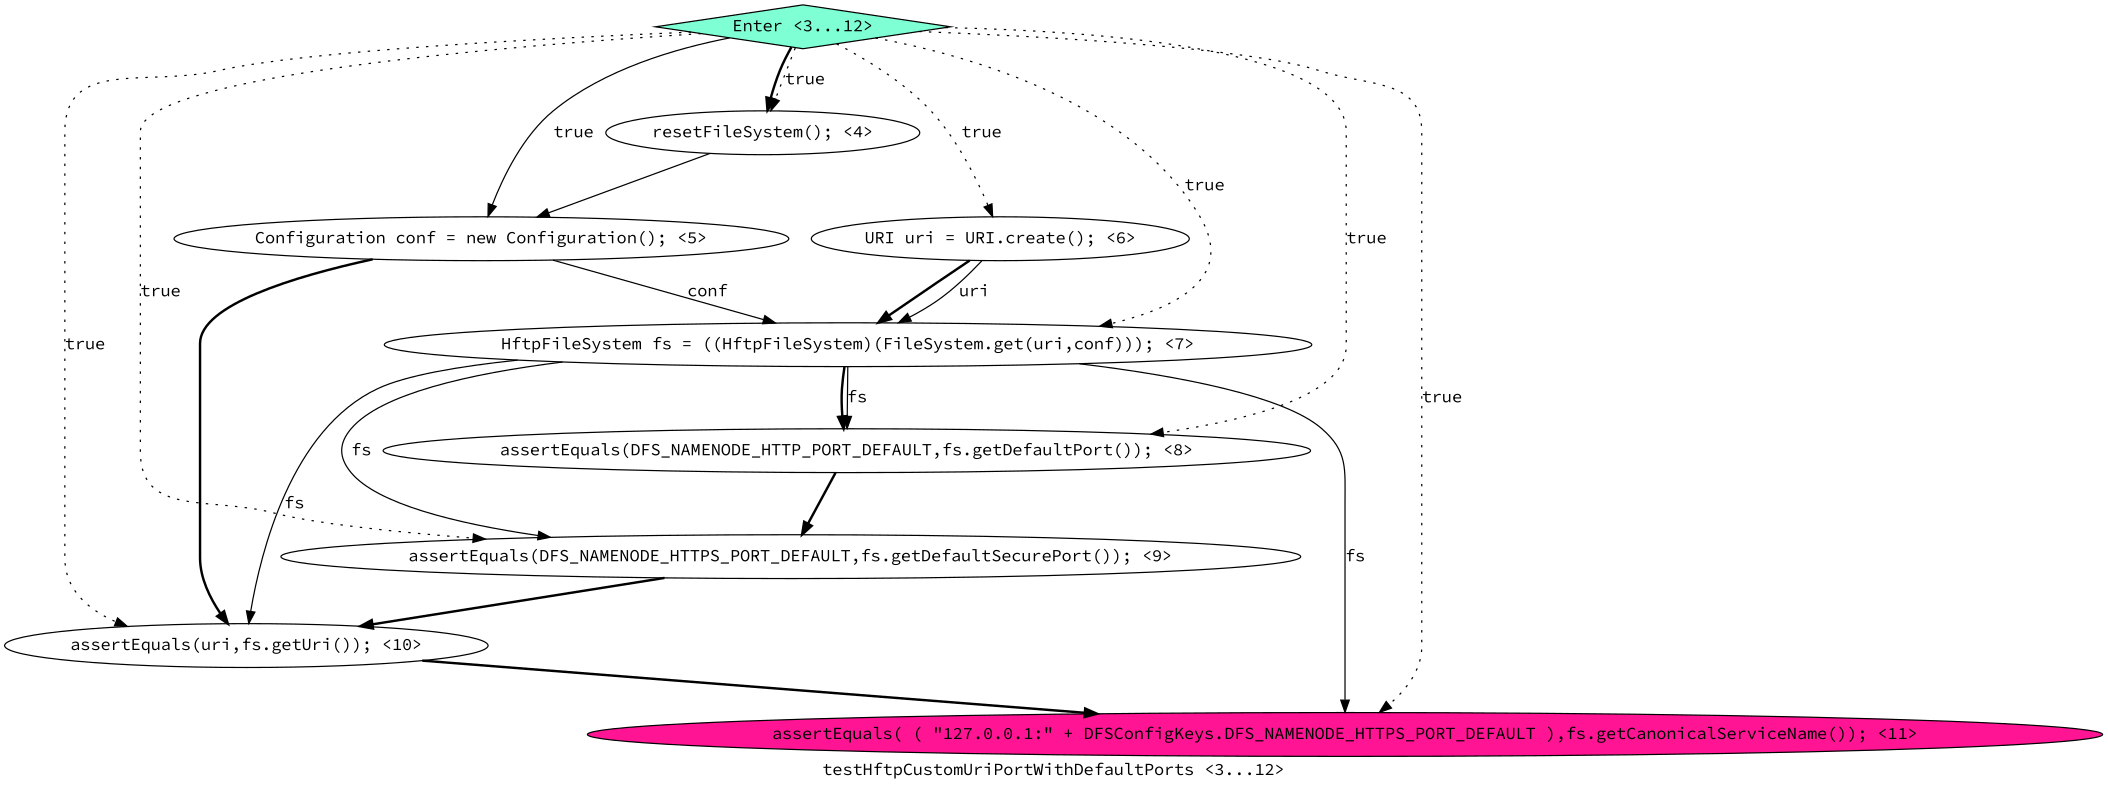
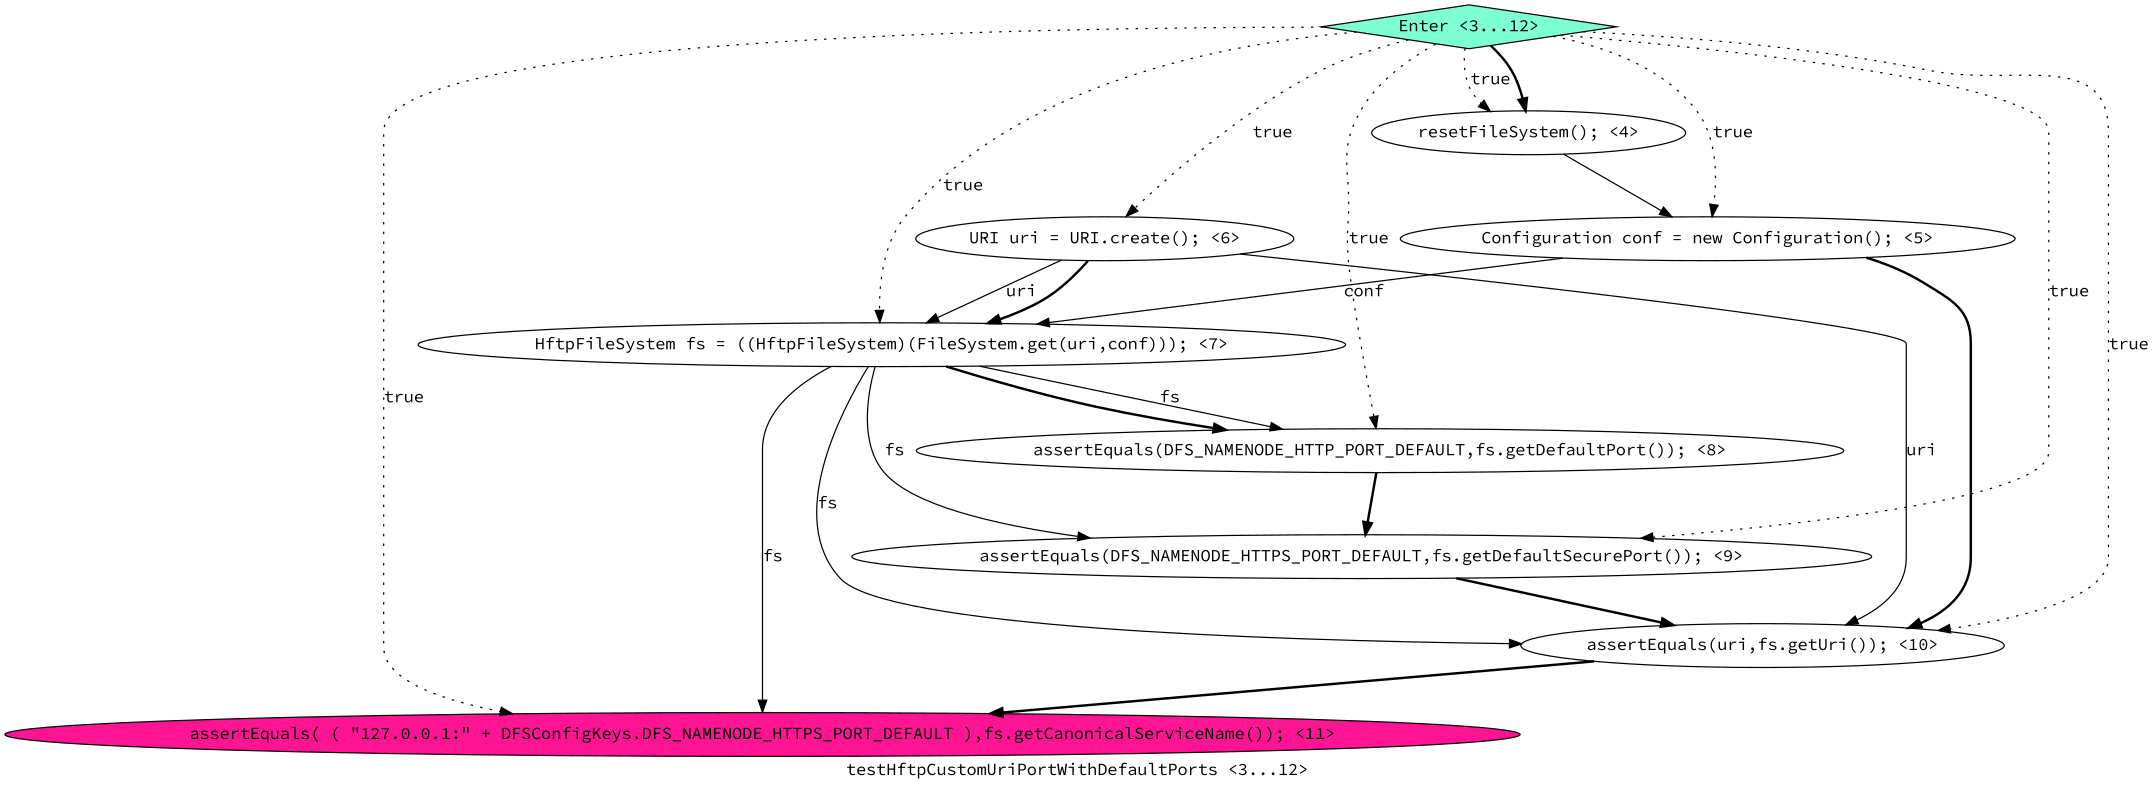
(586, 89) -> (1673, 87)
none -> (1722, 310)
